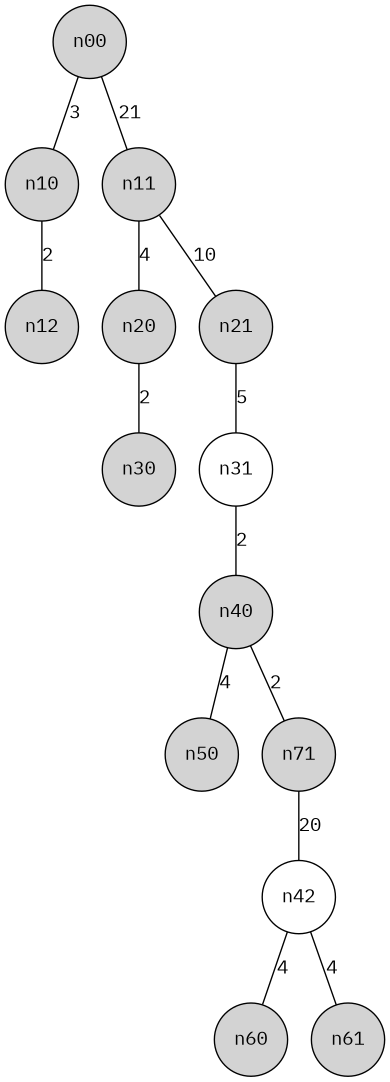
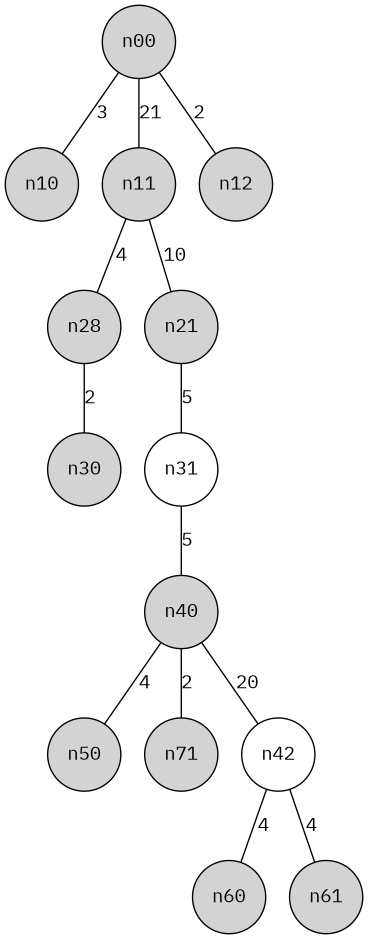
(42, 256) -> (188, 113)
(139, 327) -> (84, 327)
(242, 541) -> (187, 541)
(299, 826) -> (230, 684)
